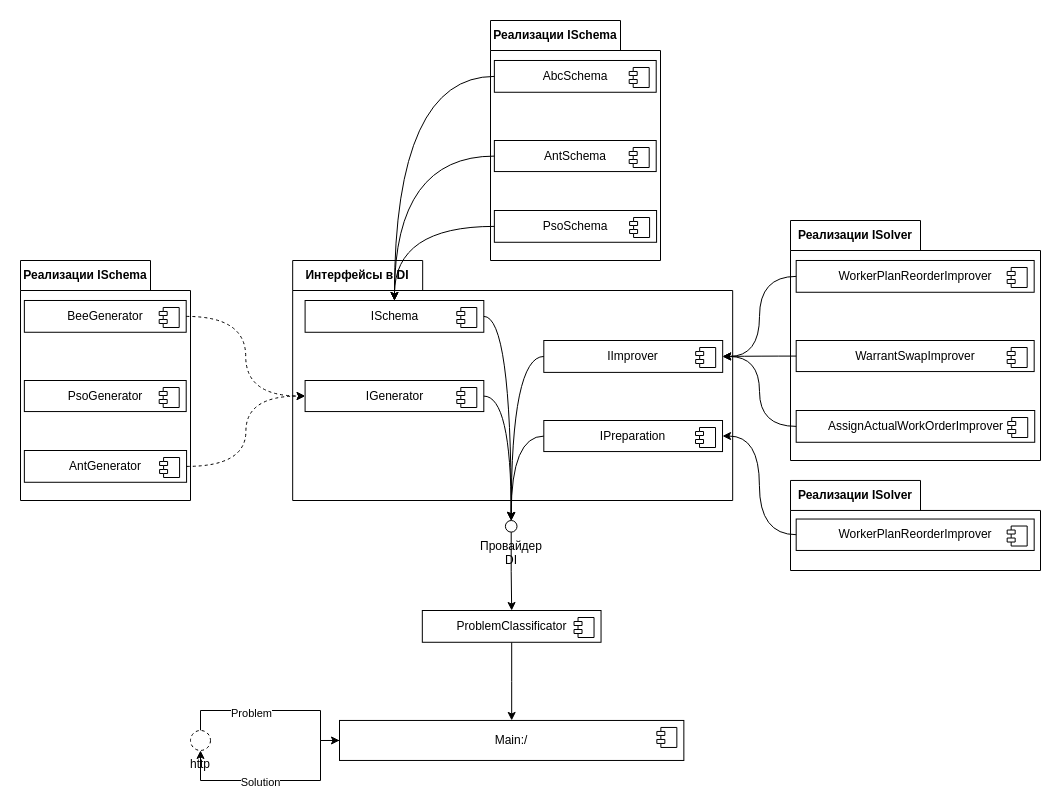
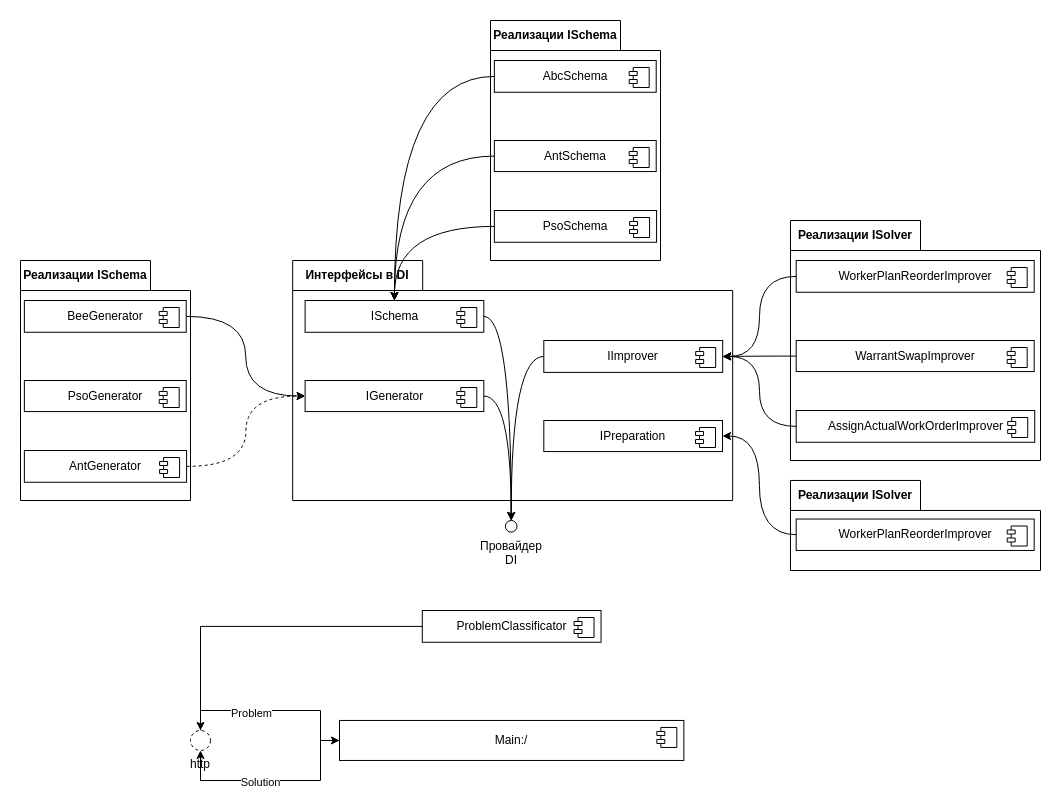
(245, 348) -> (245, 348)
(520, 455) -> none
(511, 567) -> none
(512, 677) -> (271, 626)
